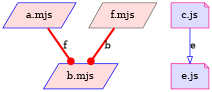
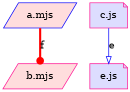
(123, 15) -> none
(81, 76) -> (40, 76)
